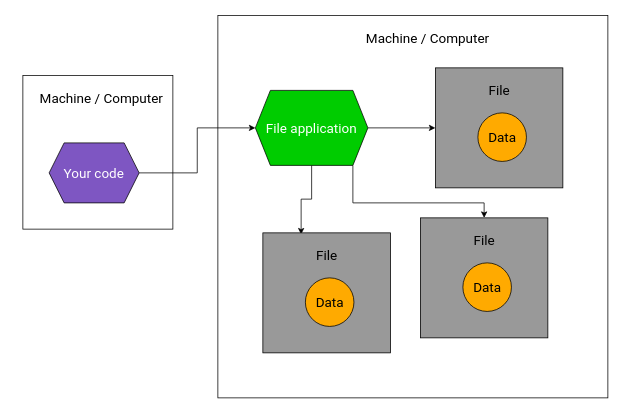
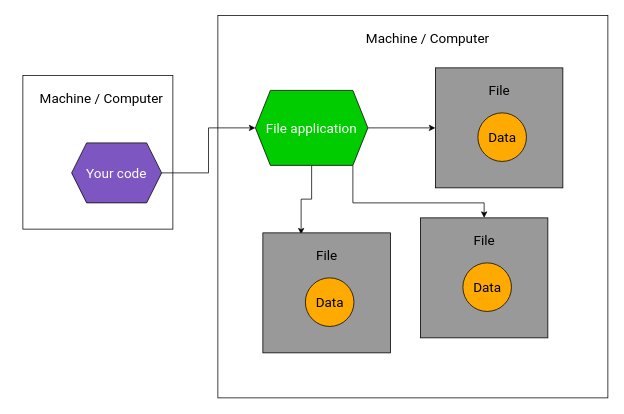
(94, 173) -> (117, 173)
